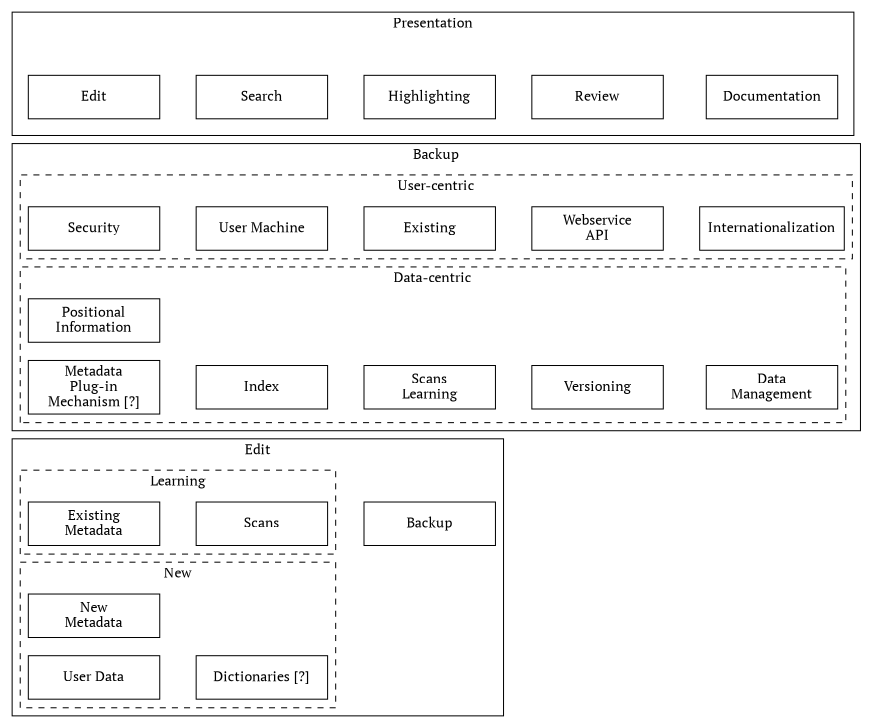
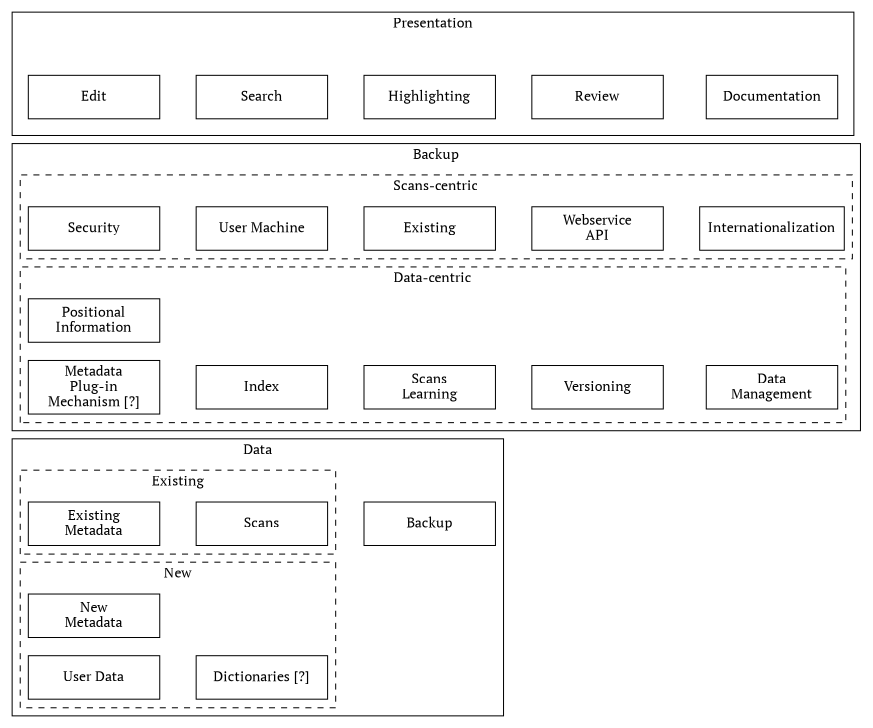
(436, 187) -> (436, 187)
(258, 450) -> (258, 450)
(178, 482) -> (178, 482)
